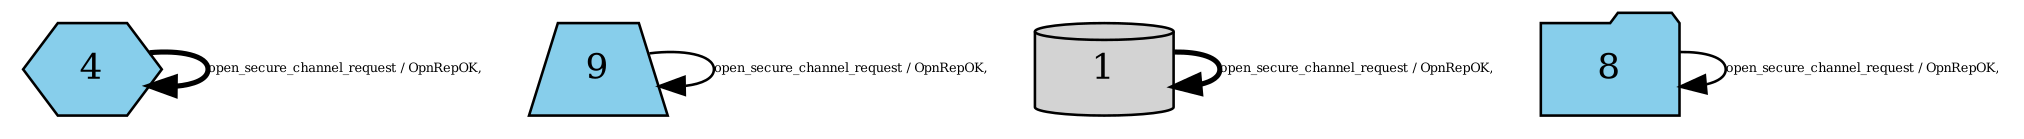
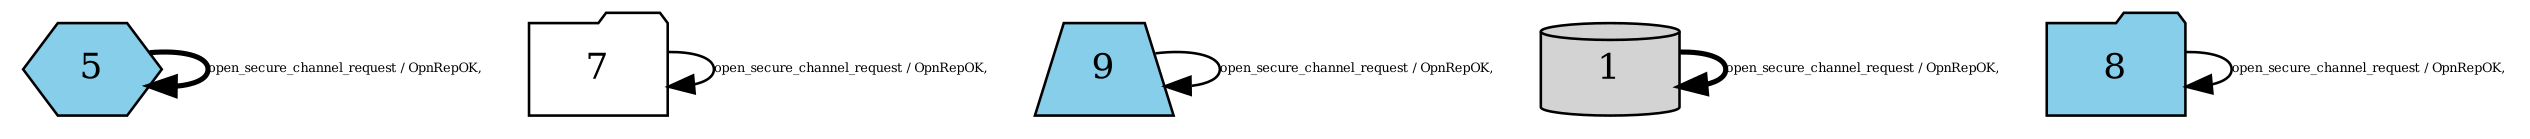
(92, 69) -> (92, 69)
none -> (598, 69)
